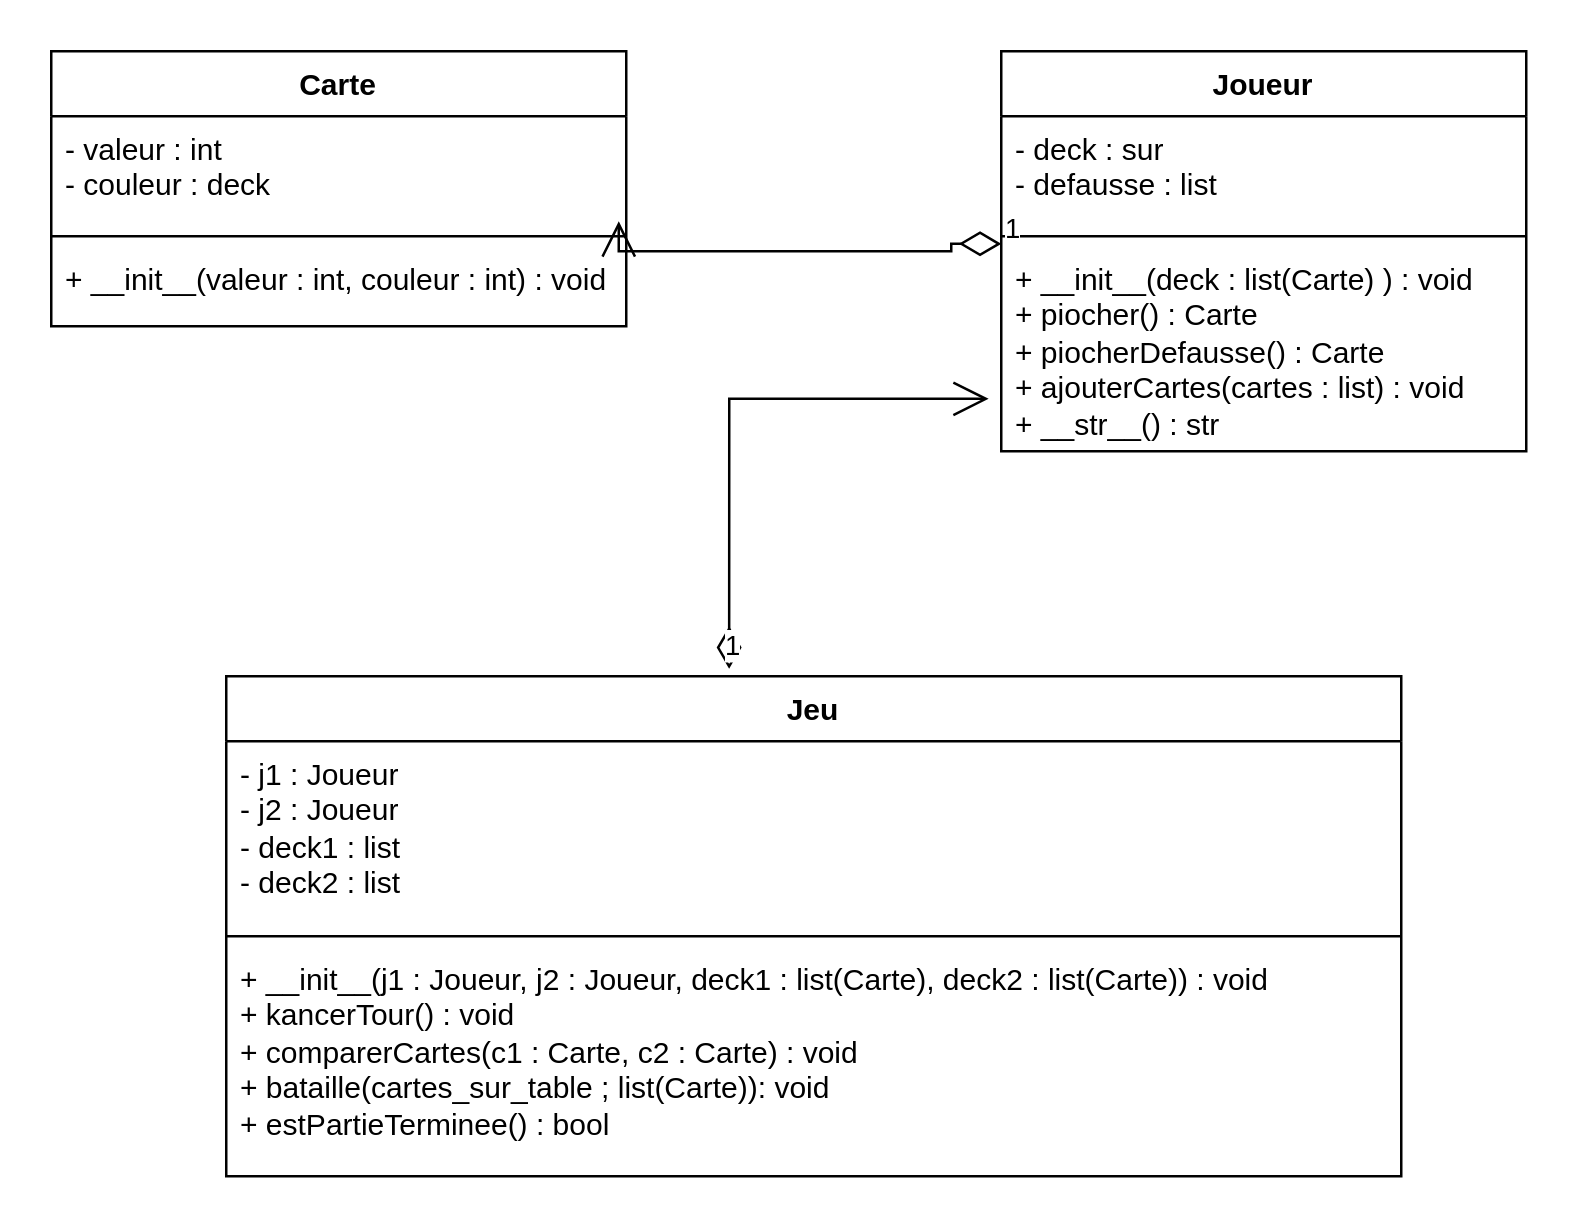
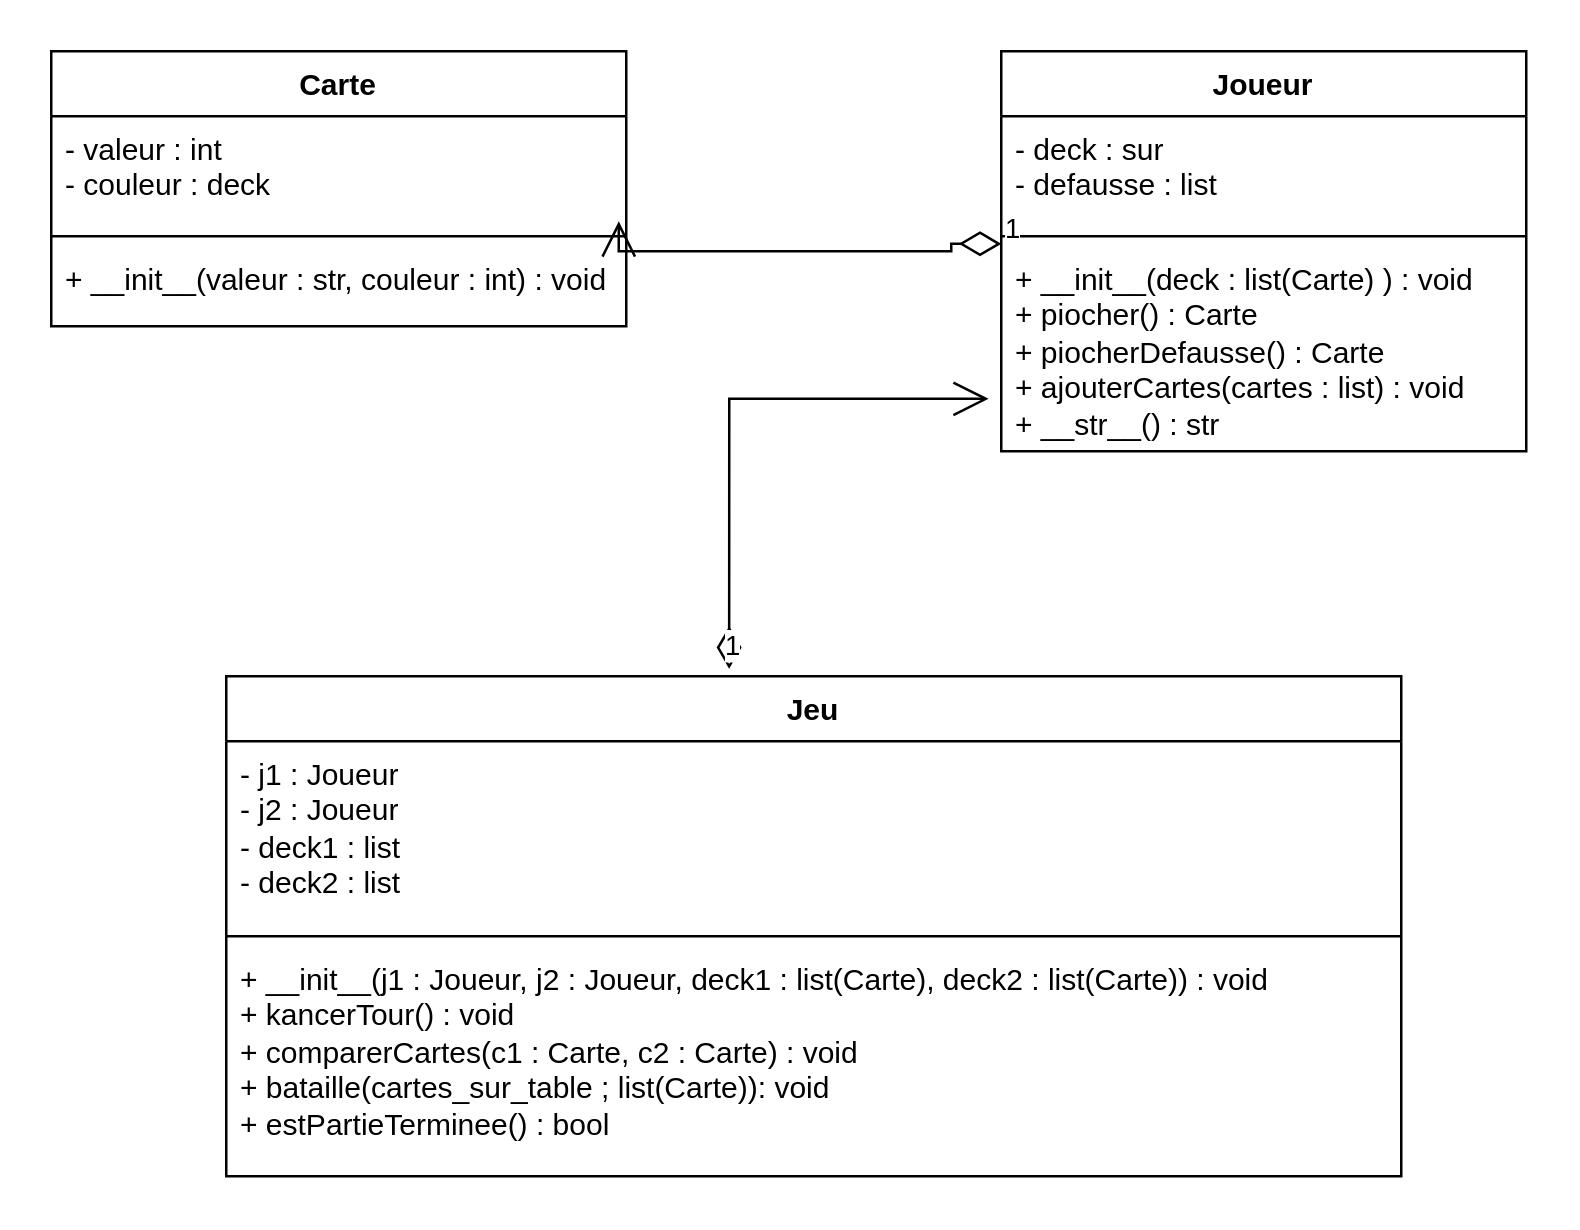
(341, 300) -> (341, 300)
